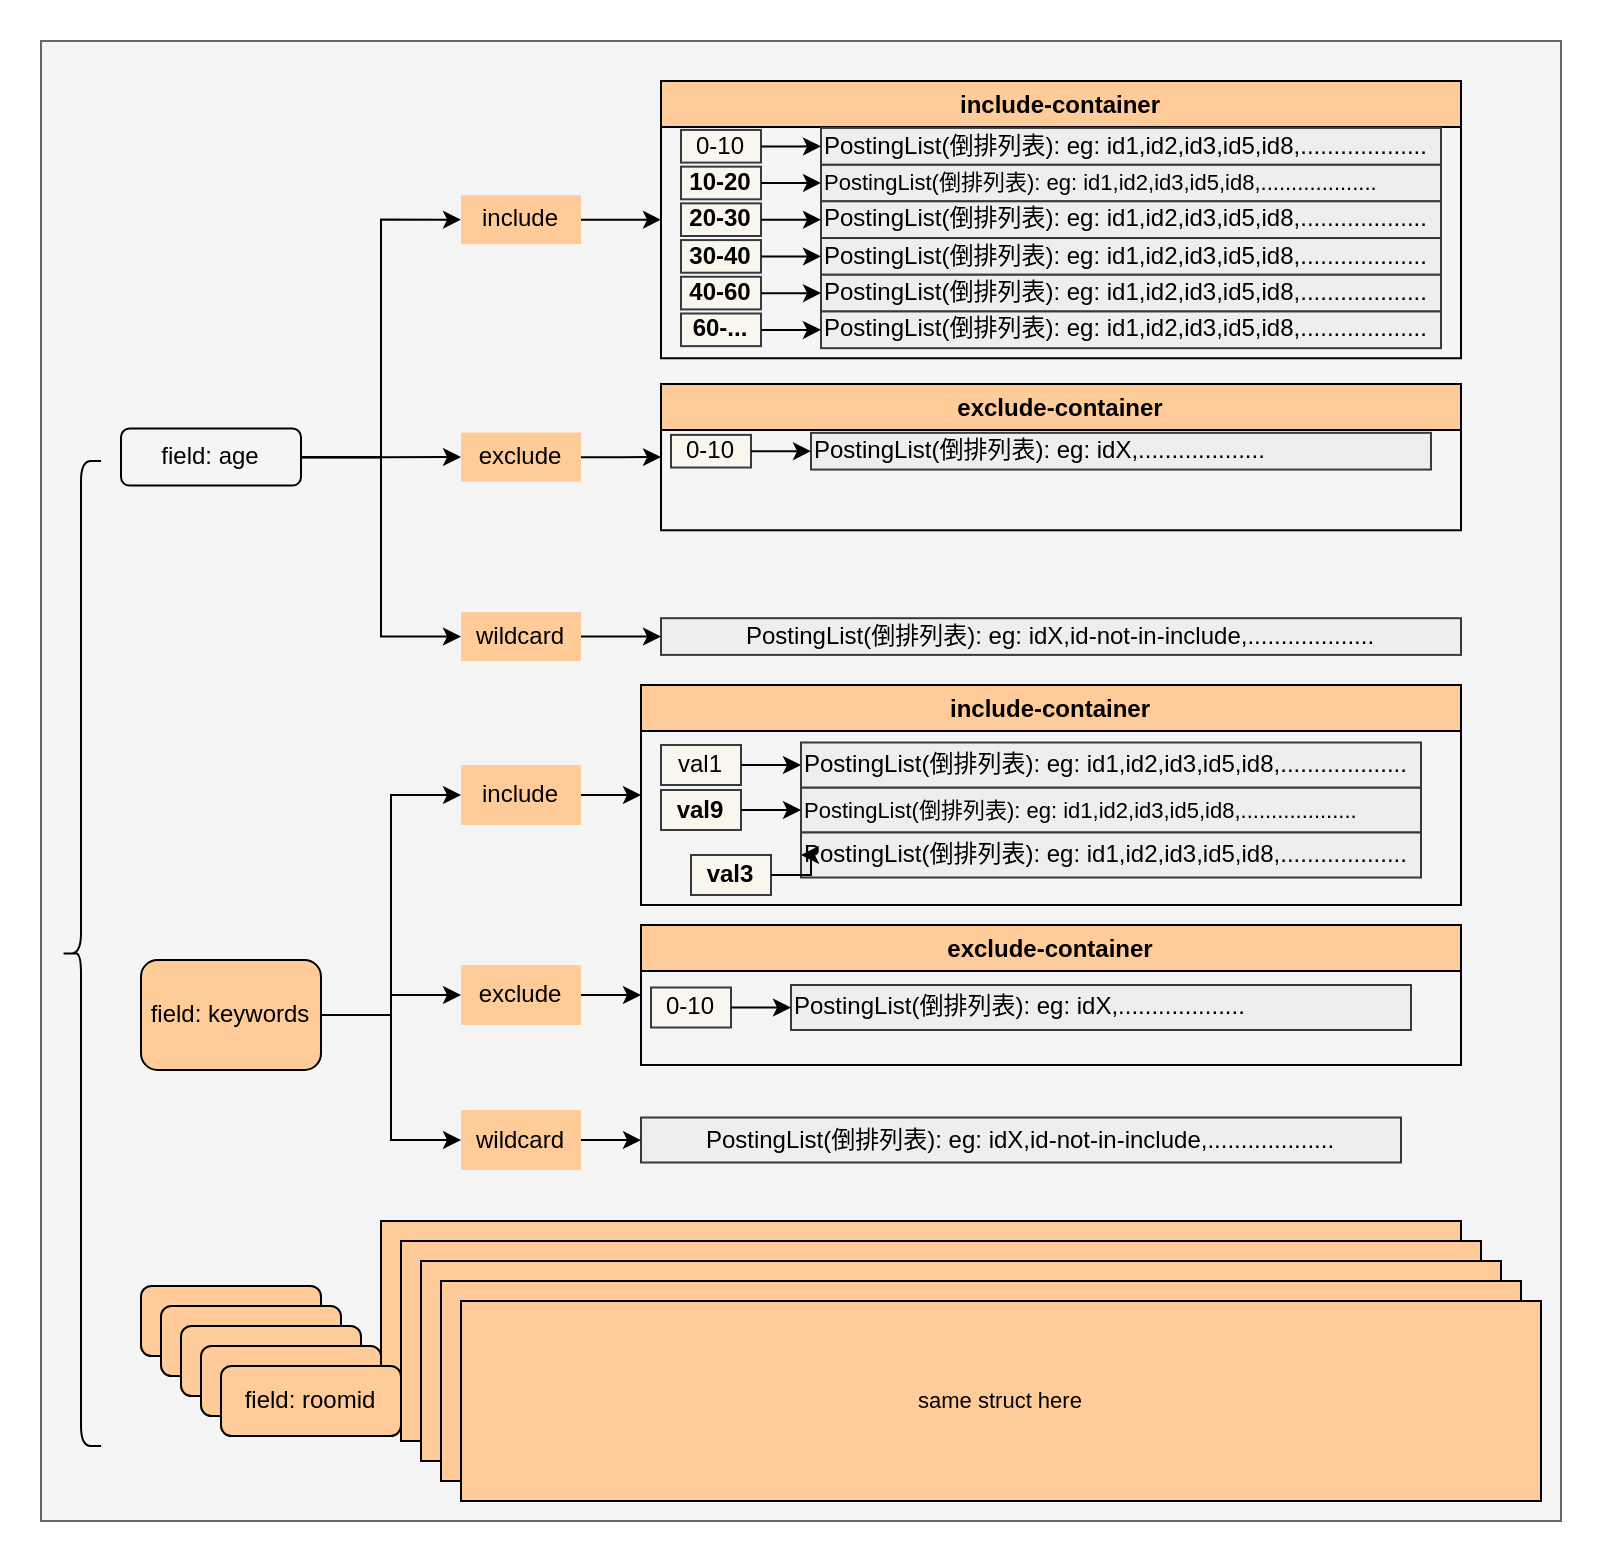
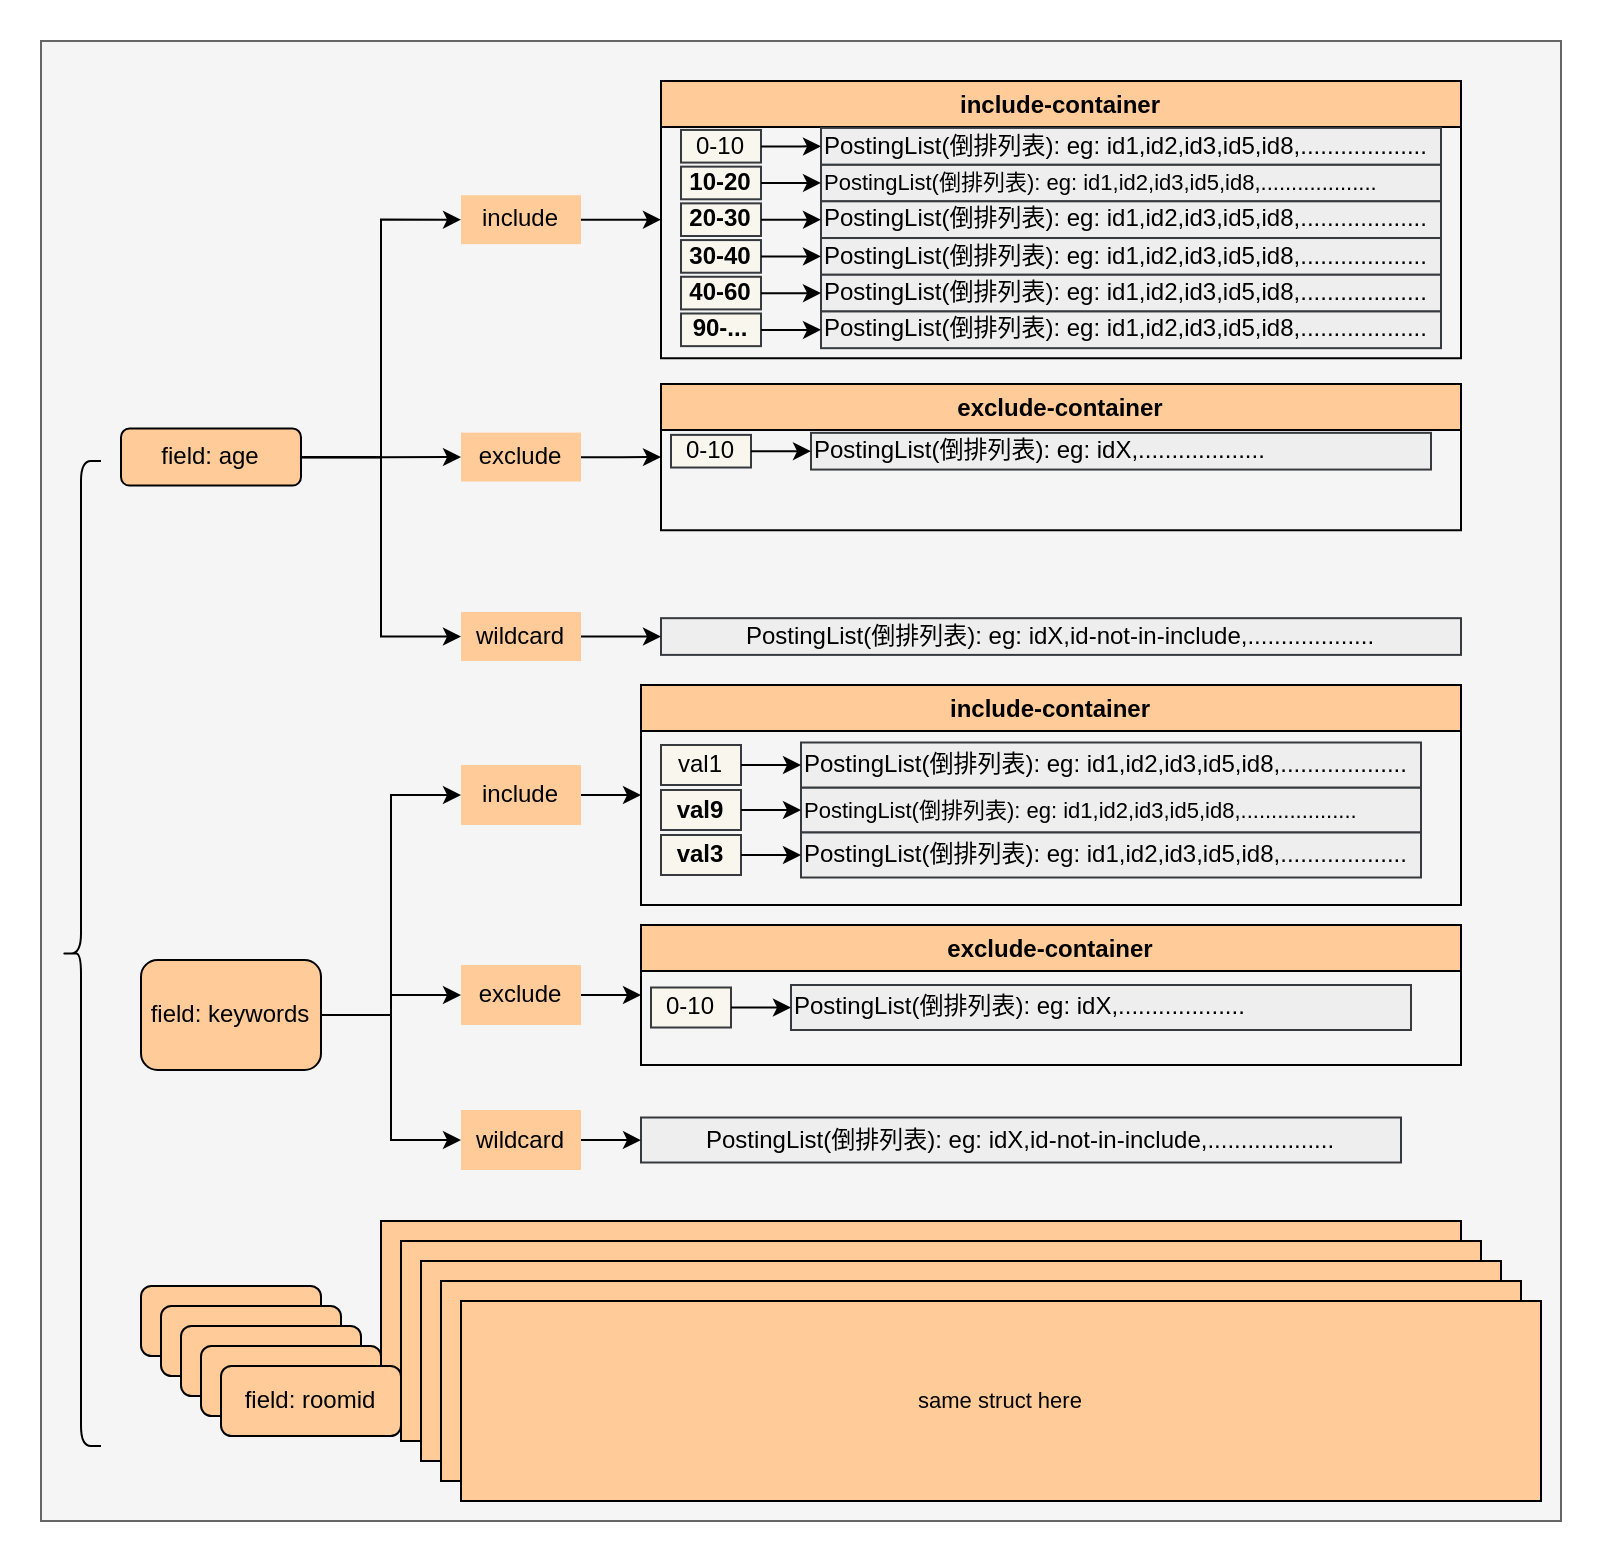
(721, 329) -> (721, 329)
(211, 457) -> (211, 457)
(731, 875) -> (701, 855)
